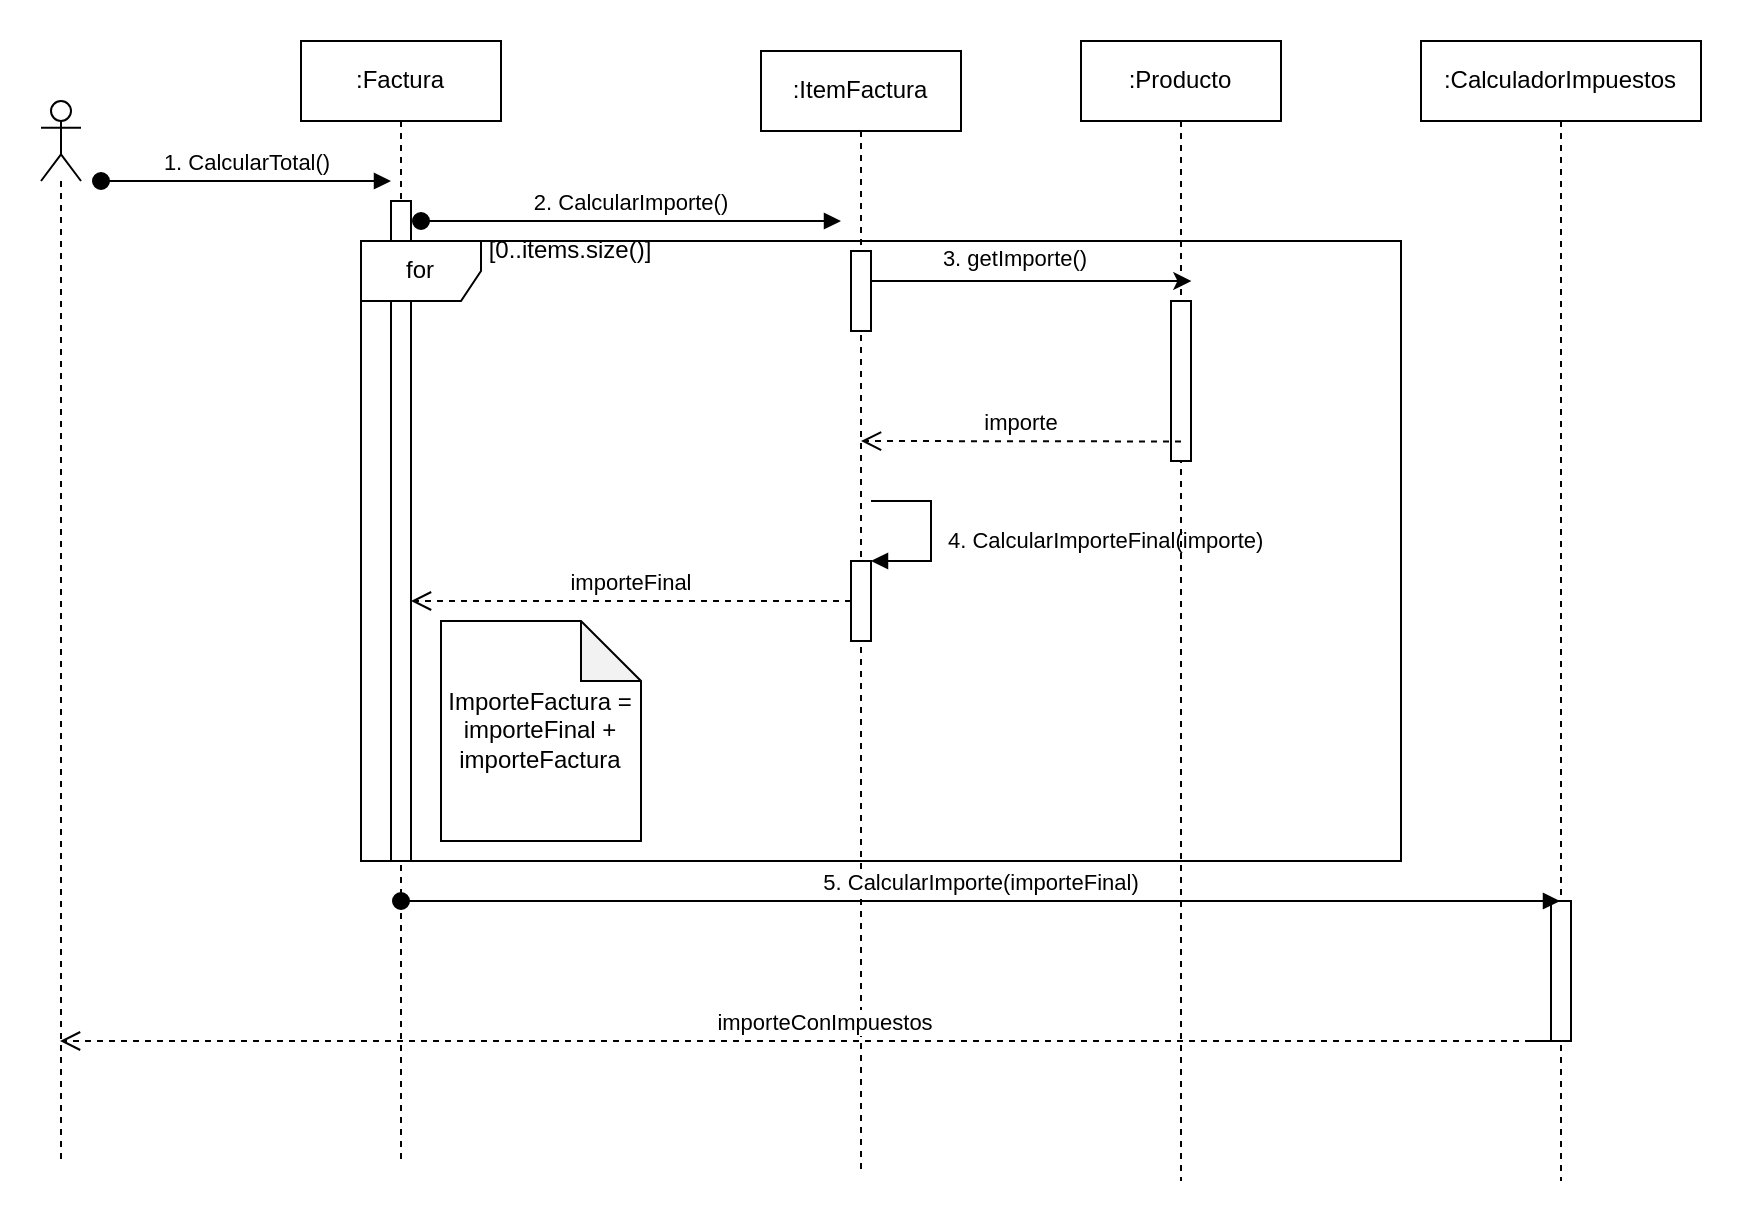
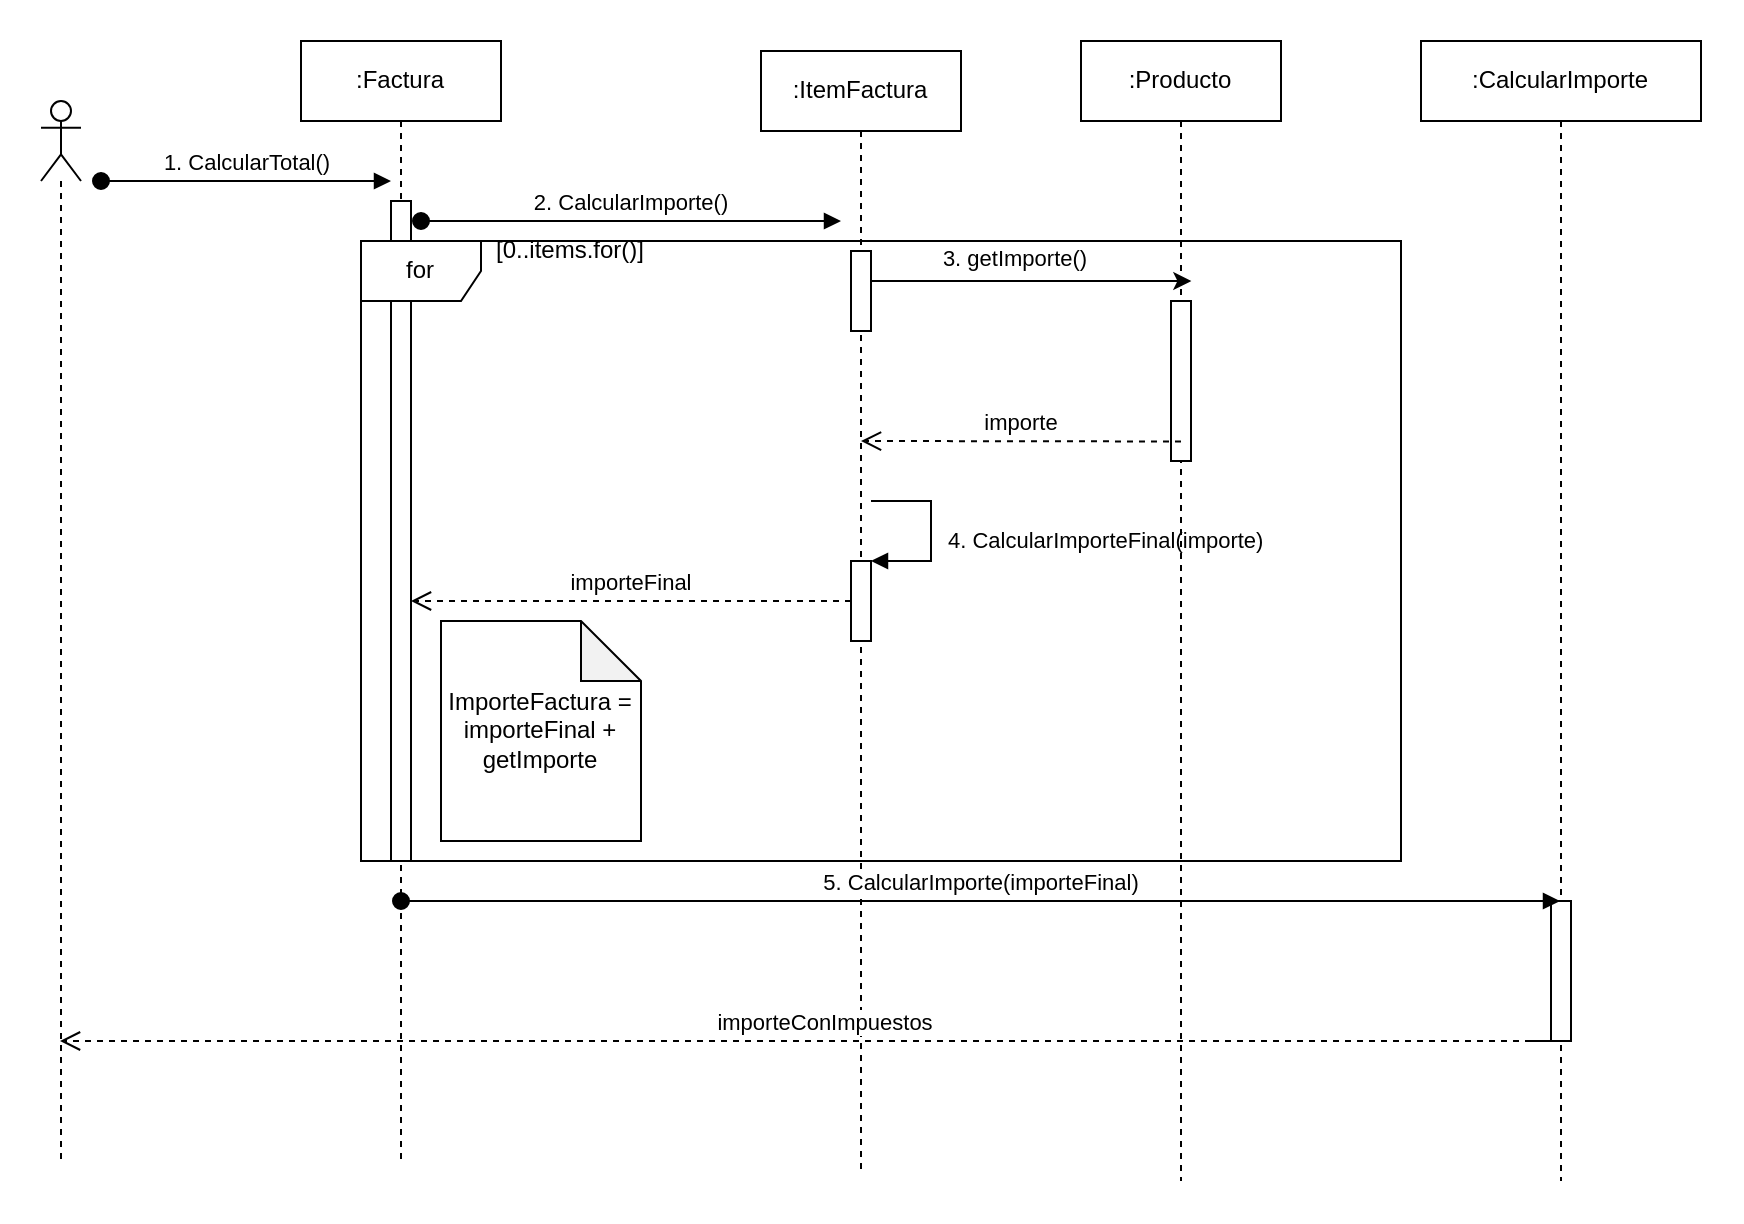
(1561, 81) -> (1561, 81)
(571, 251) -> (571, 251)
(541, 731) -> (541, 731)
